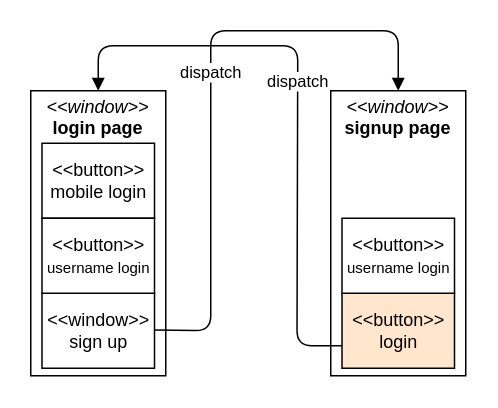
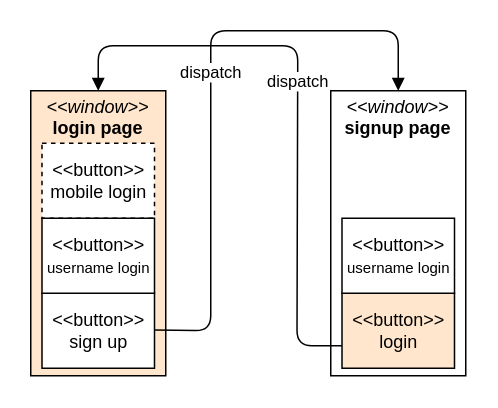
(79, 112) -> (79, 112)
(98, 181) -> (98, 181)
(99, 331) -> (99, 331)
